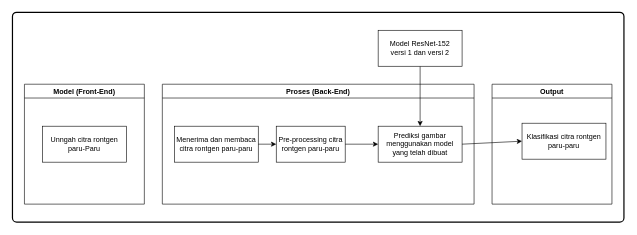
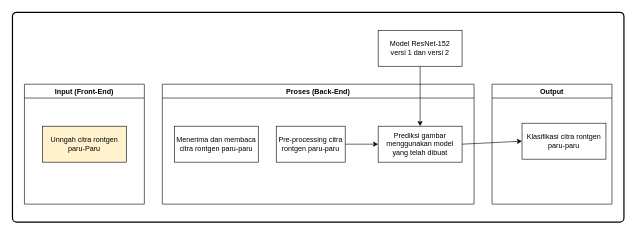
(84, 92) -> (84, 92)
(84, 144) -> (84, 144)
(270, 144) -> none
